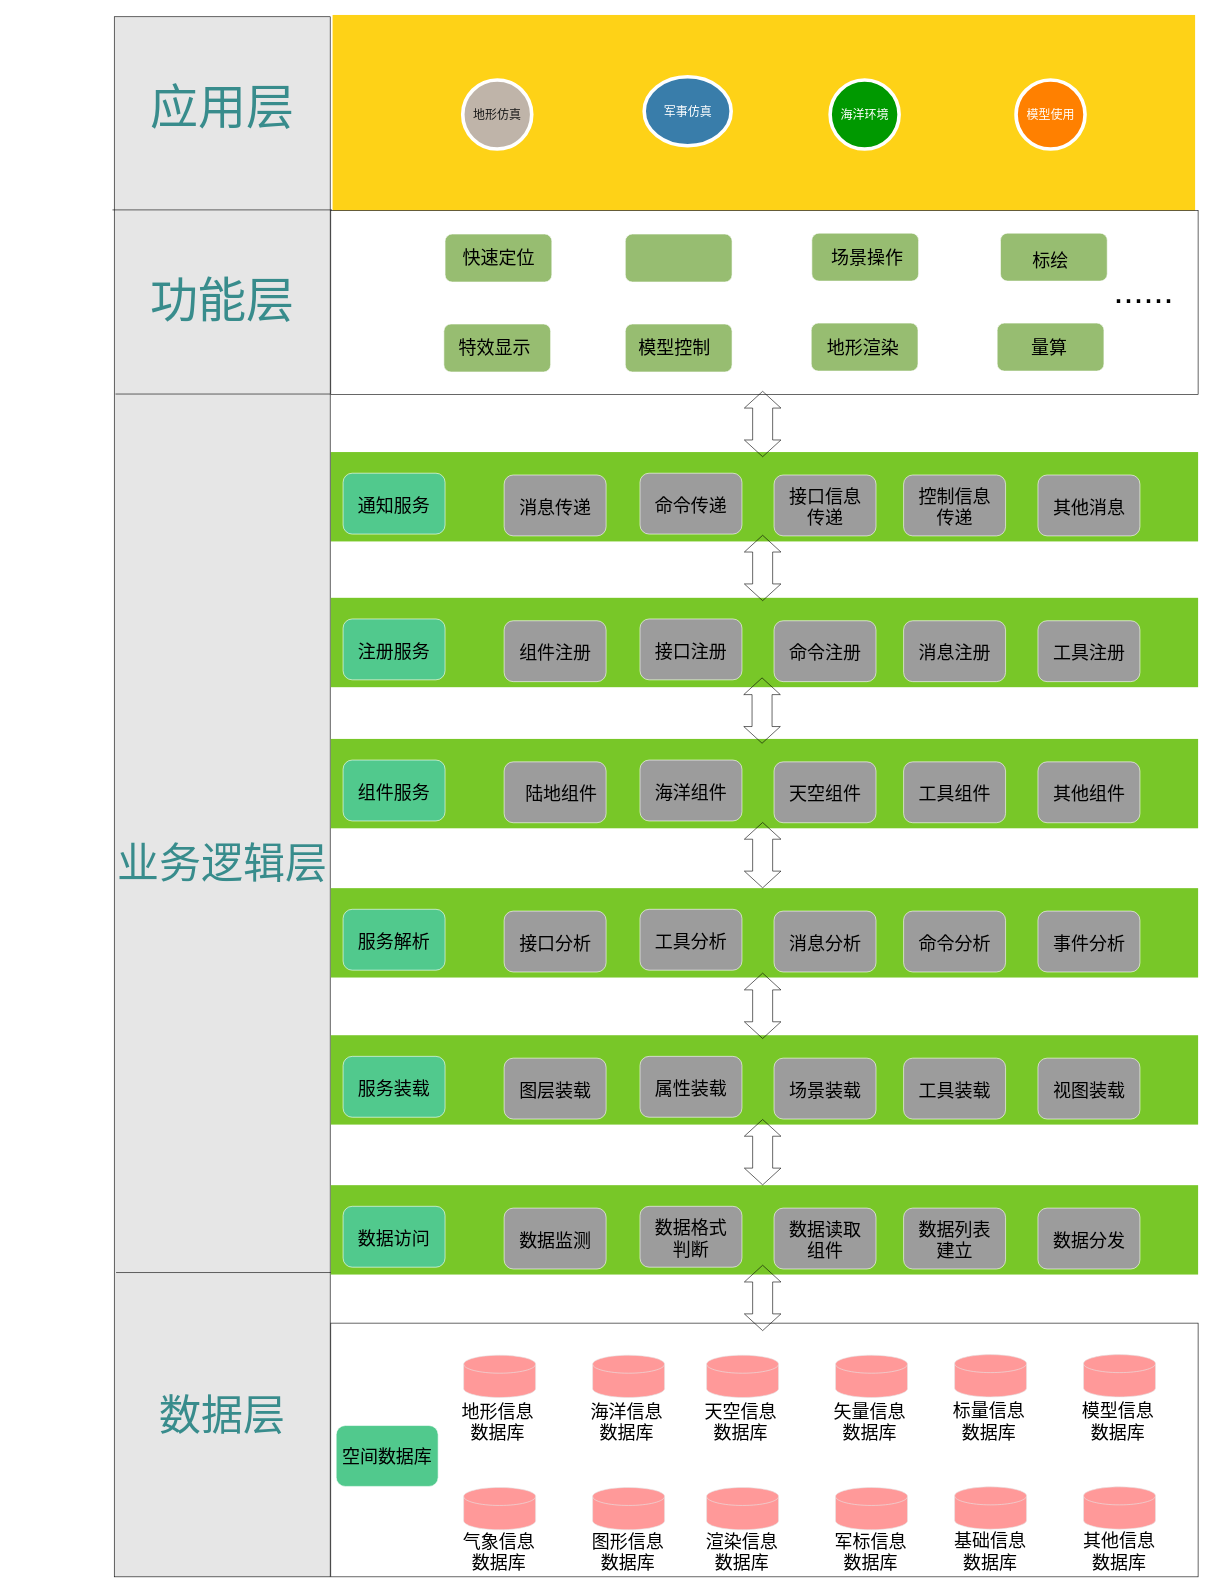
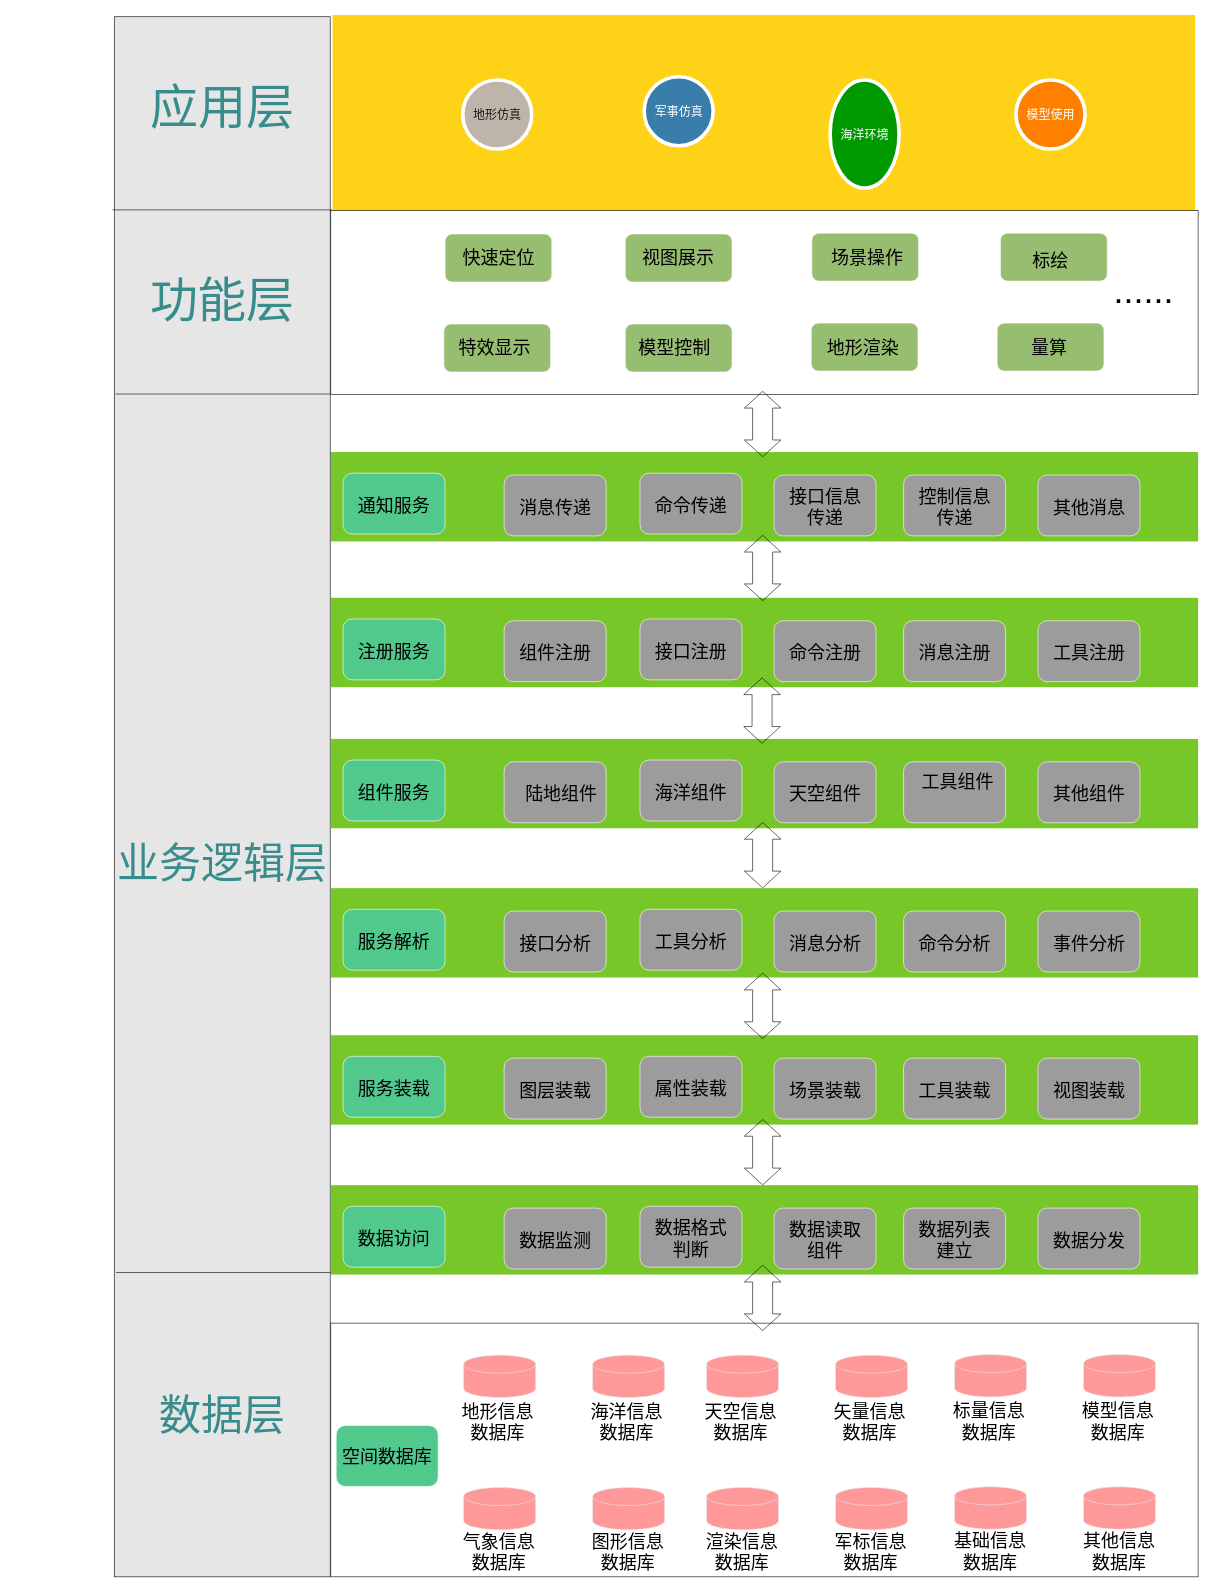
(688, 111) -> (679, 111)
(865, 114) -> (865, 134)
none -> (678, 258)
(955, 794) -> (958, 782)
